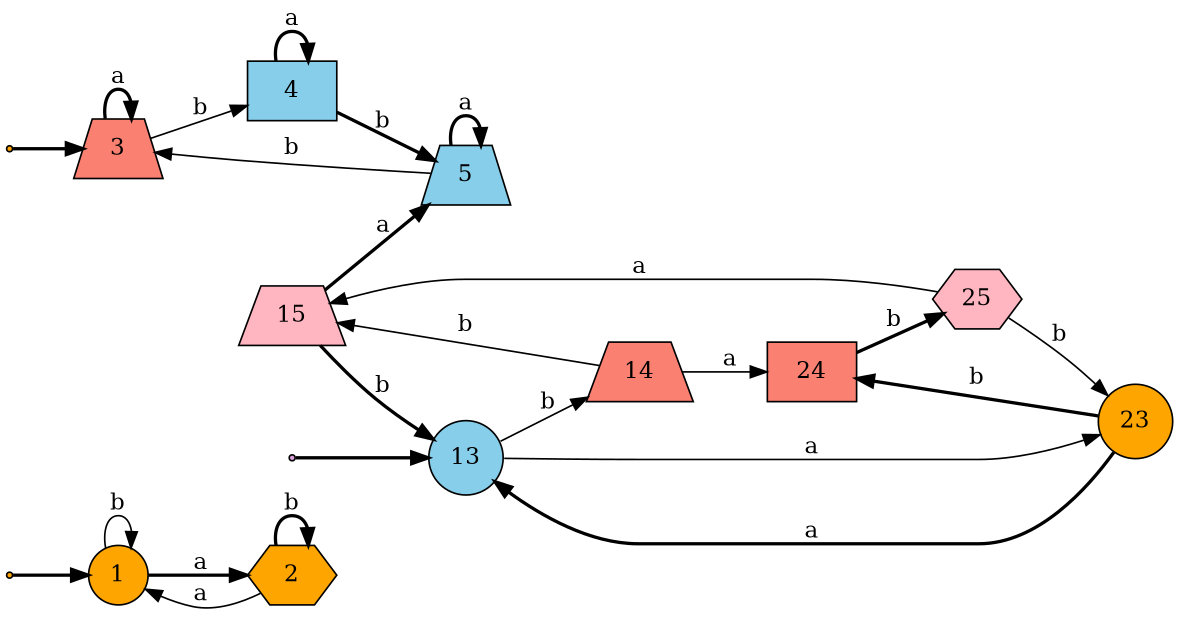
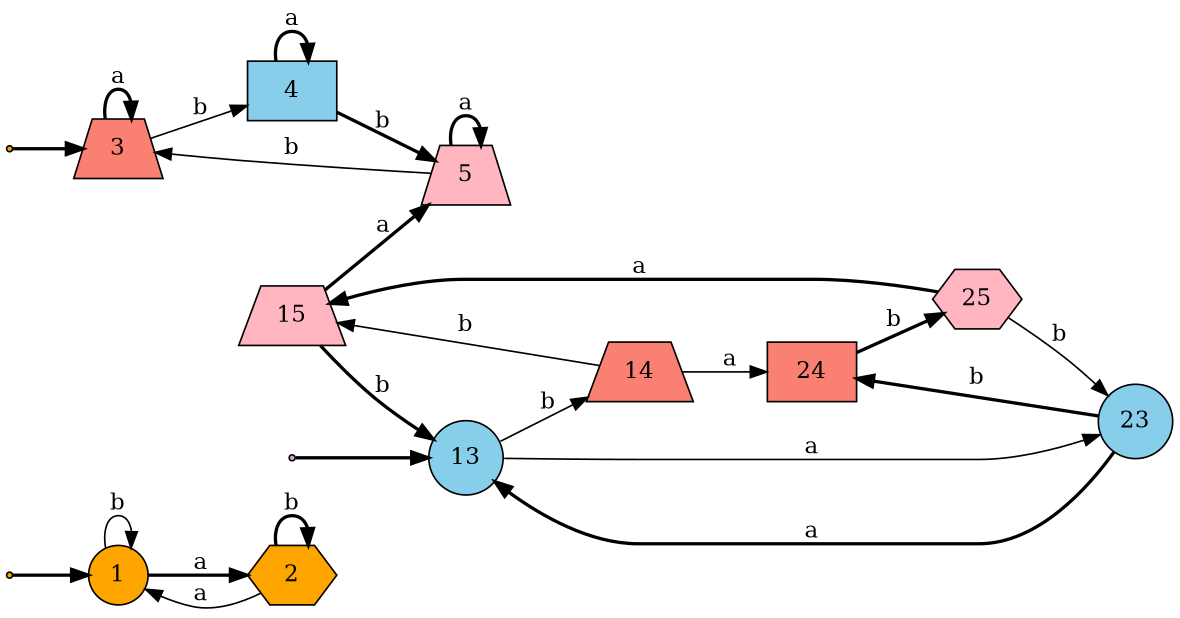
(466, 175) -> (466, 175)
(641, 279) -> (641, 279)
(1136, 421) -> (1136, 421)
